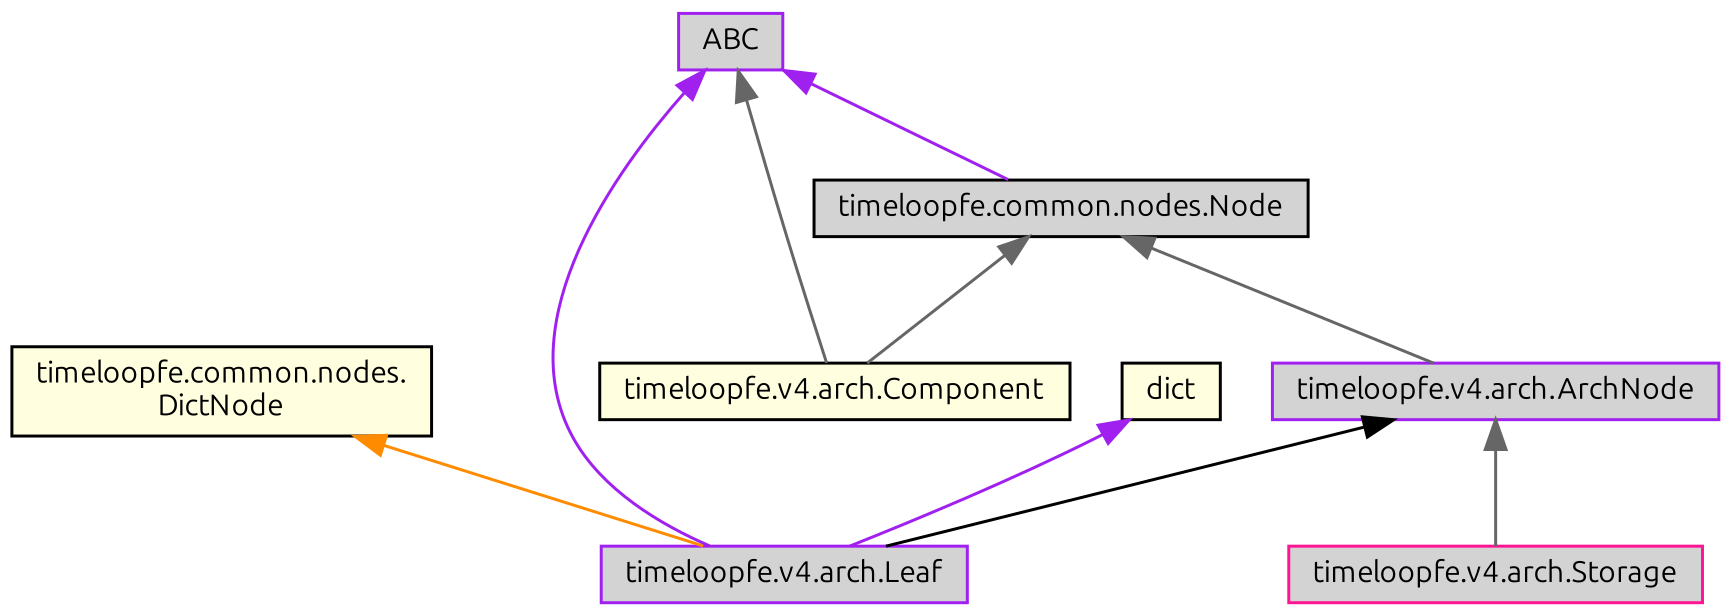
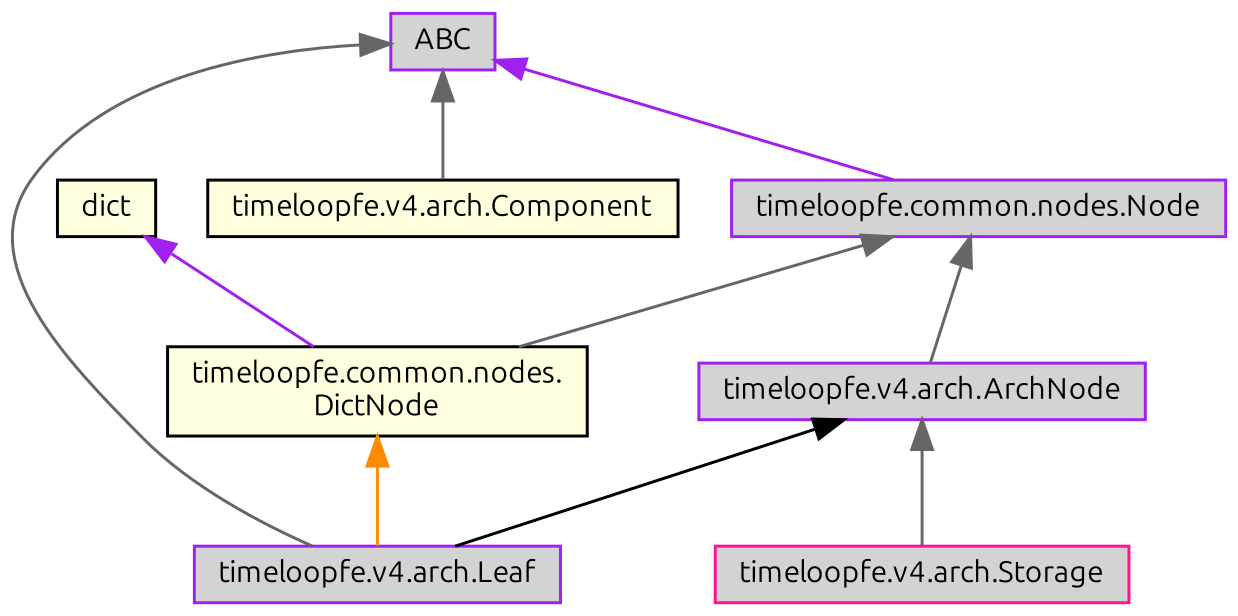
(1061, 208) -> (979, 208)
(936, 309) -> (691, 296)
(555, 337) -> (13, 247)
(978, 493) -> (243, 300)
